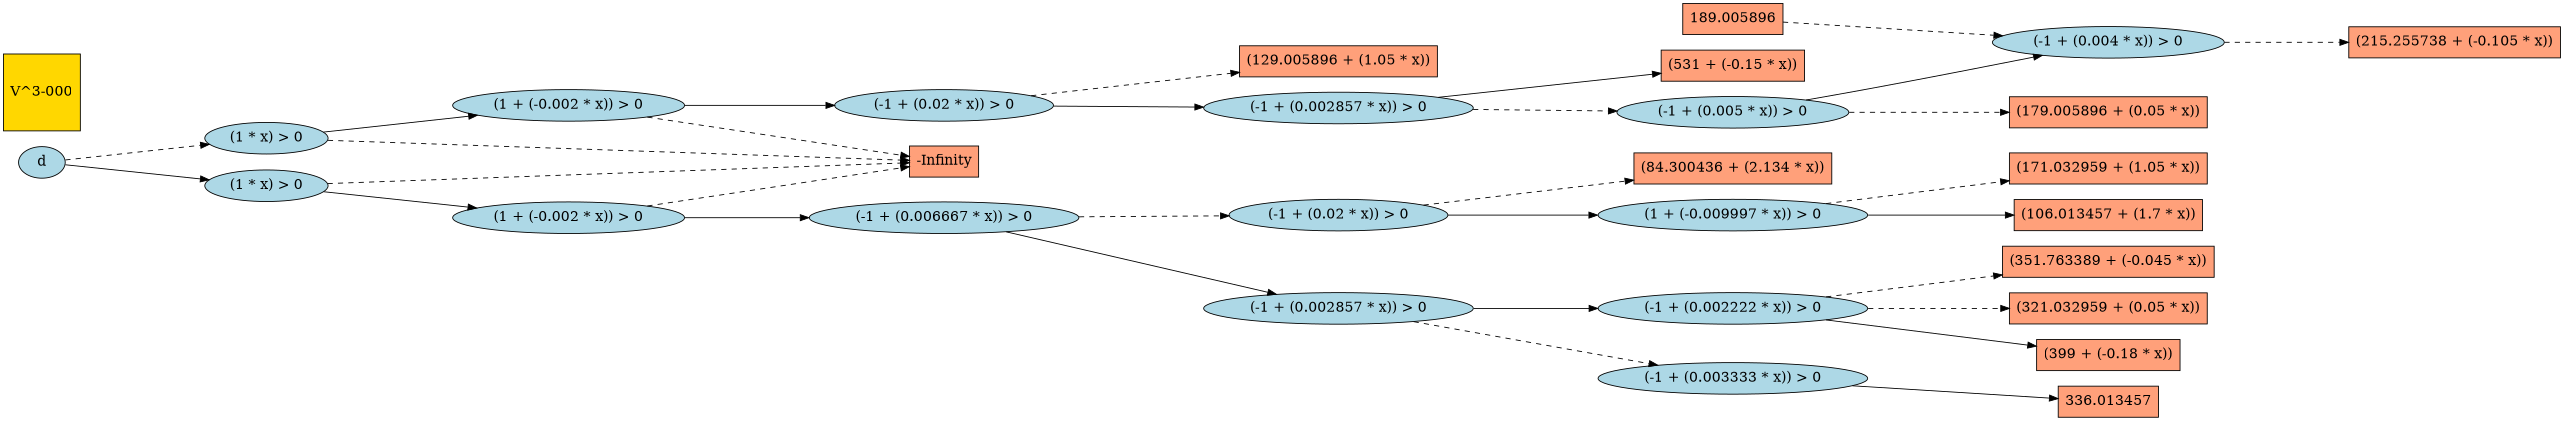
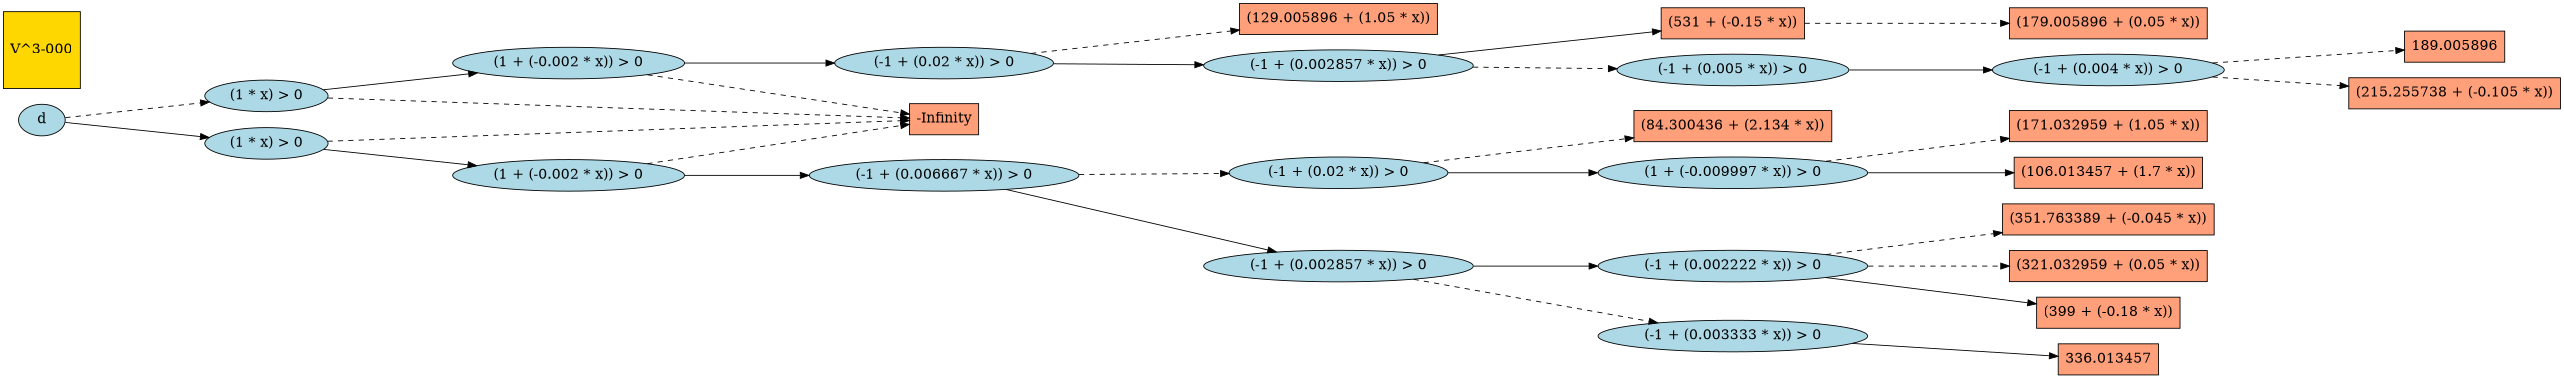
(1888, 29) -> (2304, 57)
(1925, 112) -> (1903, 23)
